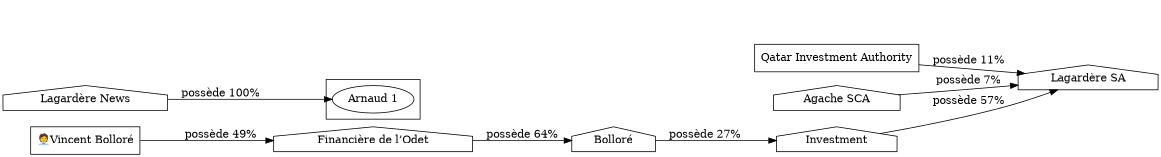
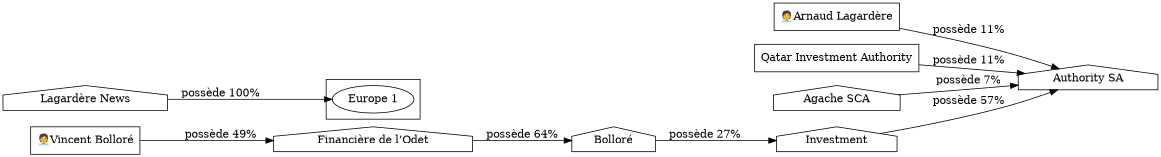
none -> (837, 17)
(1088, 79) -> (1088, 79)
(373, 99) -> (373, 99)
